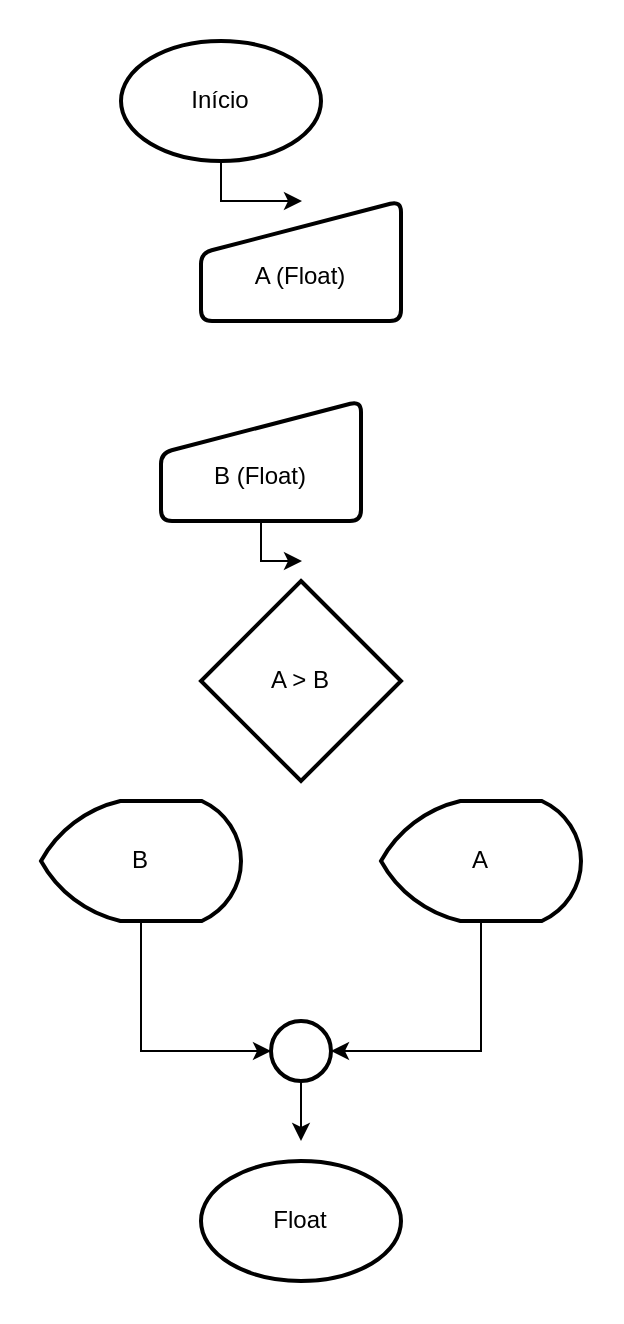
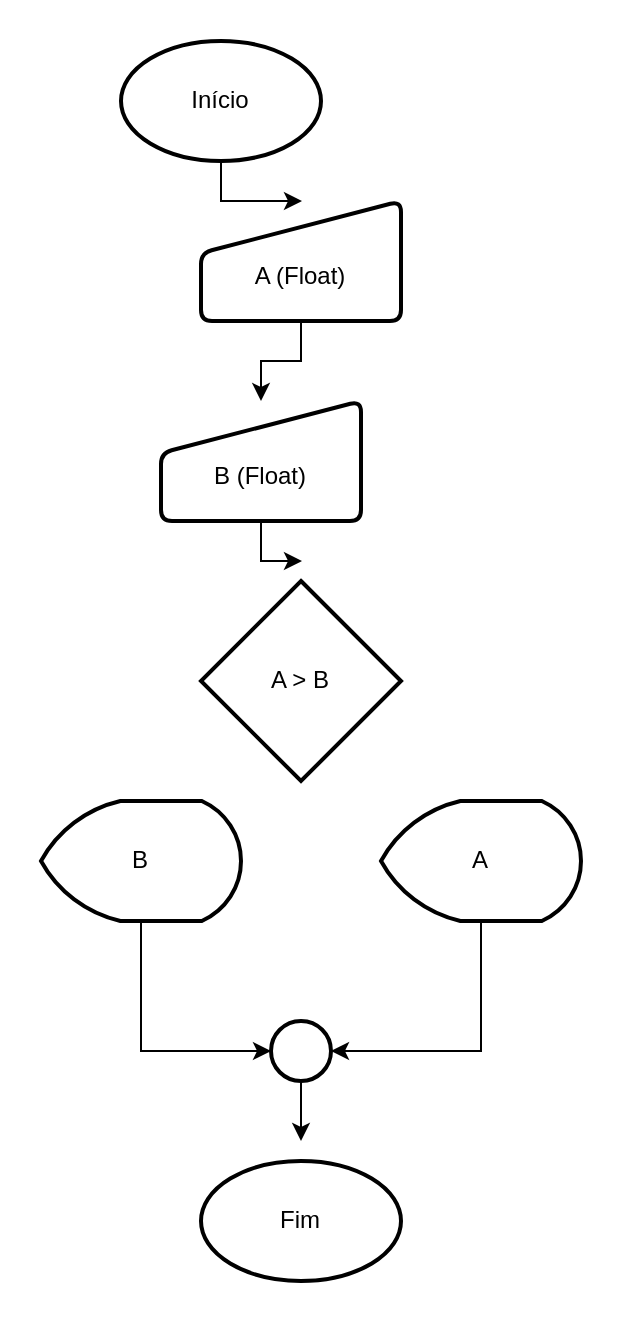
none -> (288, 361)
(301, 1221) -> (301, 1221)
